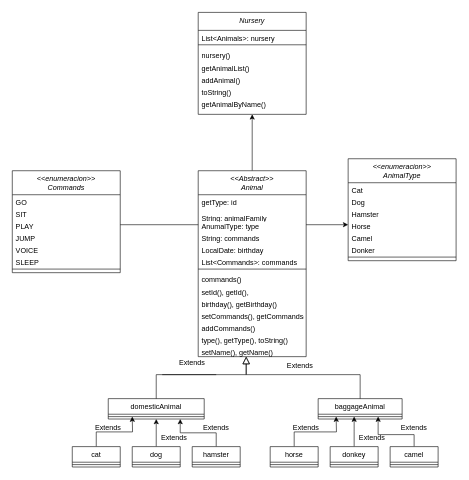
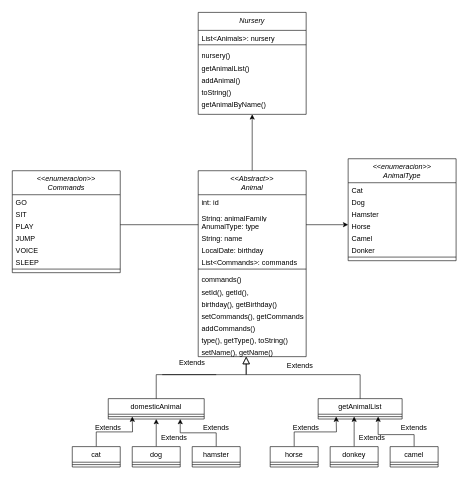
(221, 203) -> (212, 203)
(231, 239) -> (223, 239)
(360, 407) -> (360, 407)
